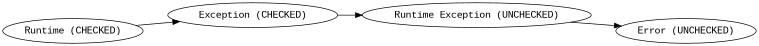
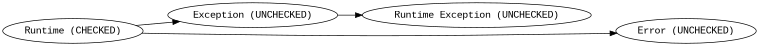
(253, 15) -> (253, 15)
(592, 24) -> (376, 36)
